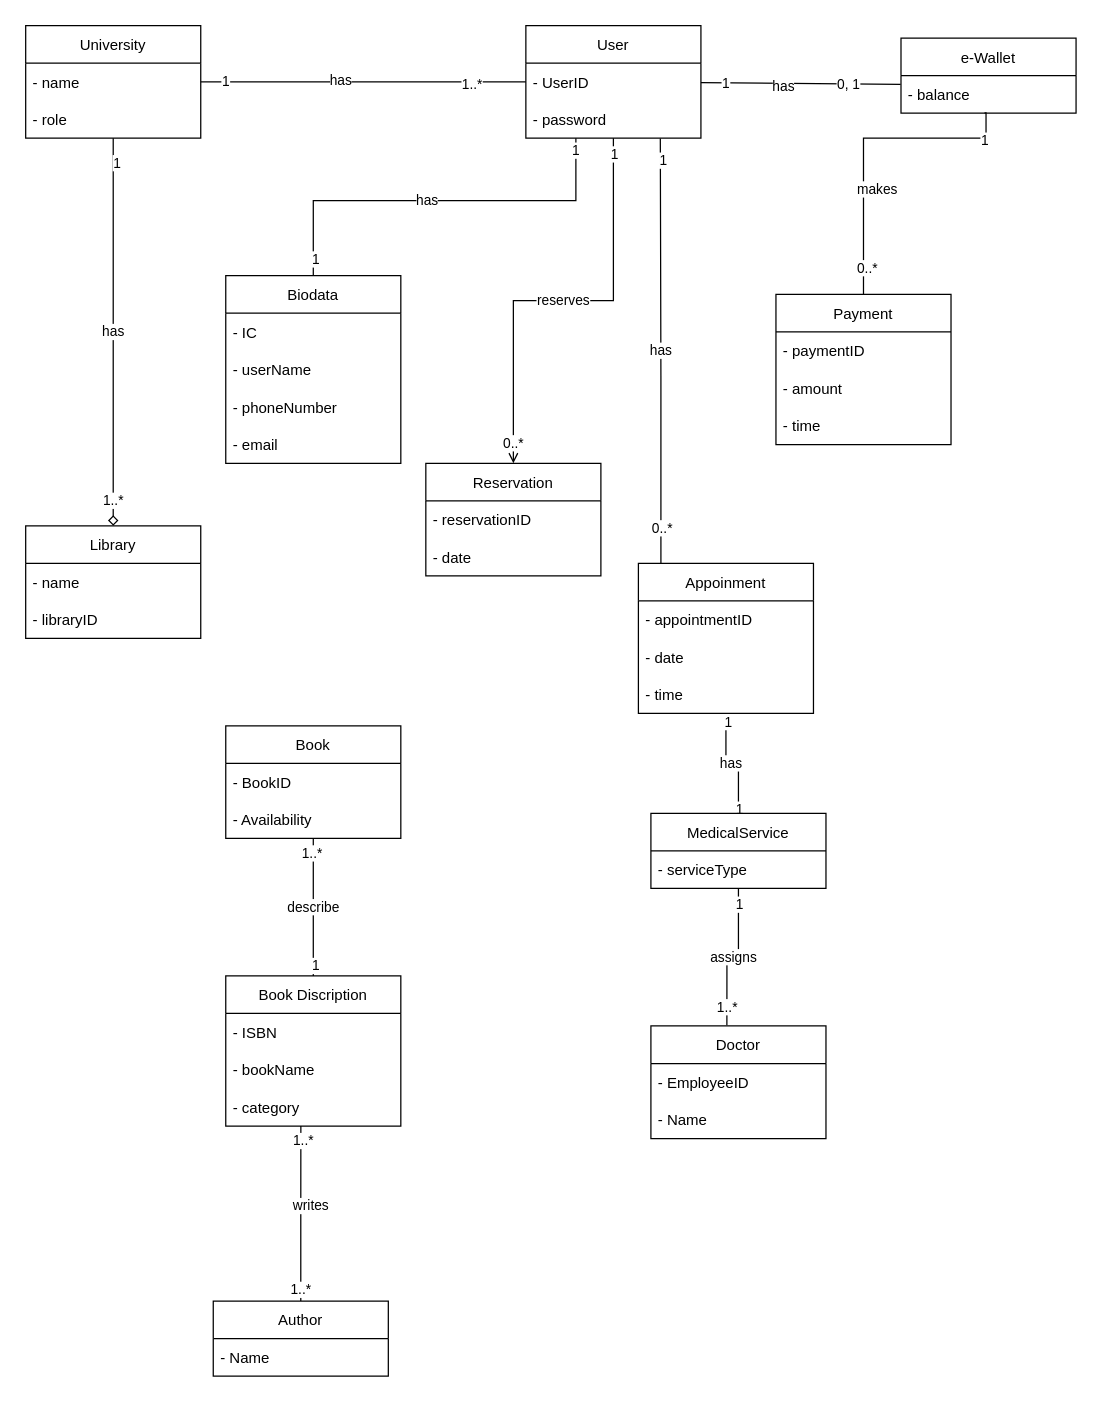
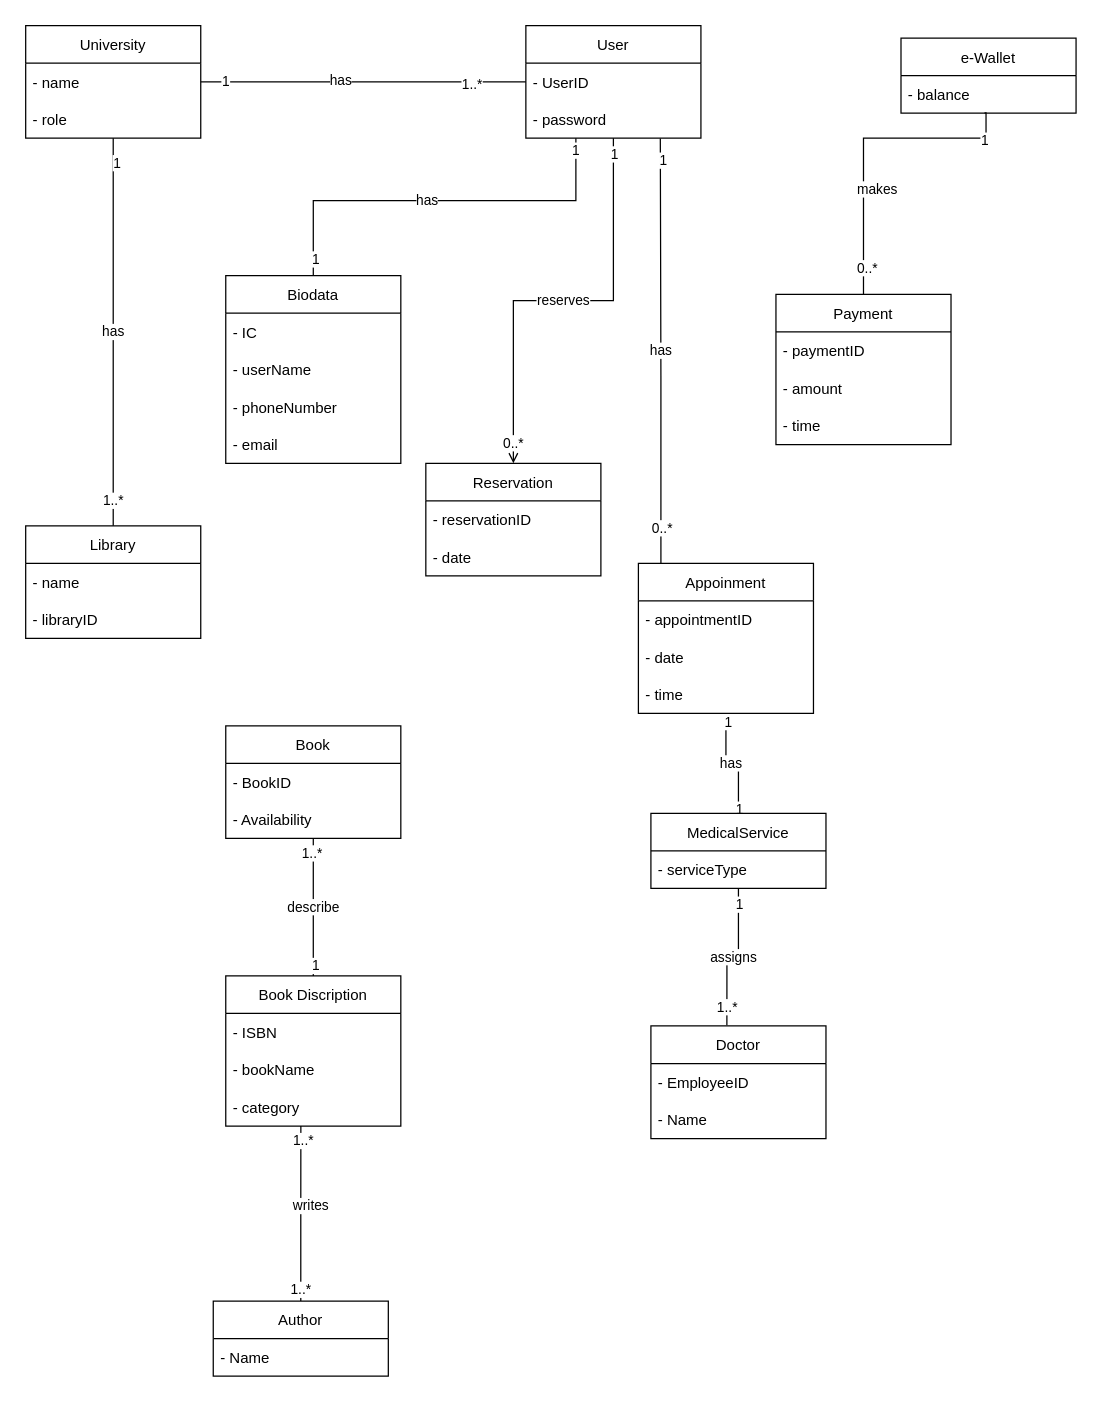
(773, 83) -> none
(113, 515) -> (113, 519)
